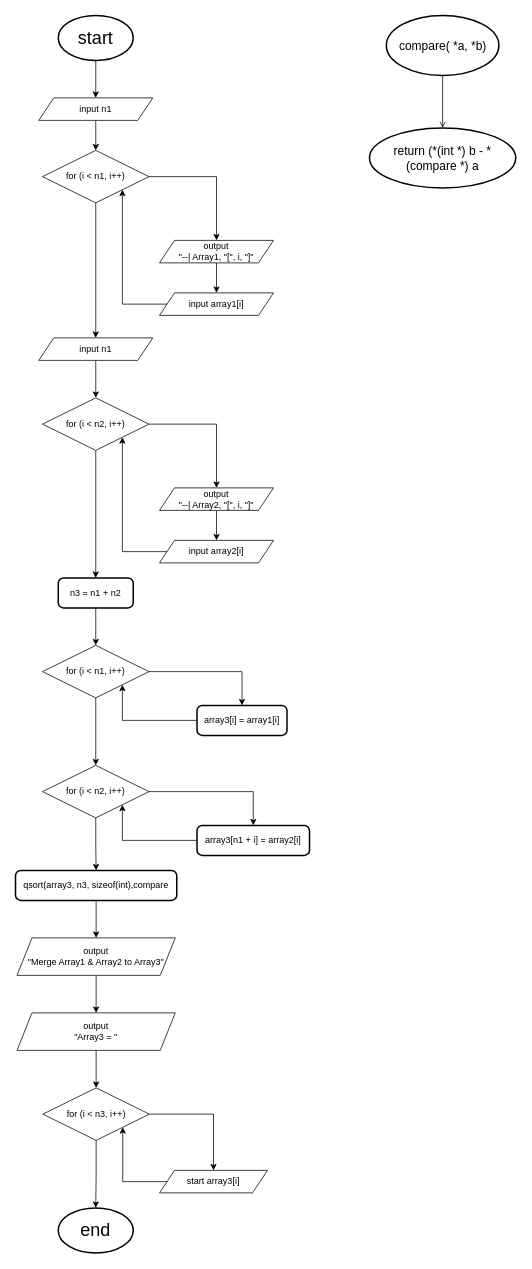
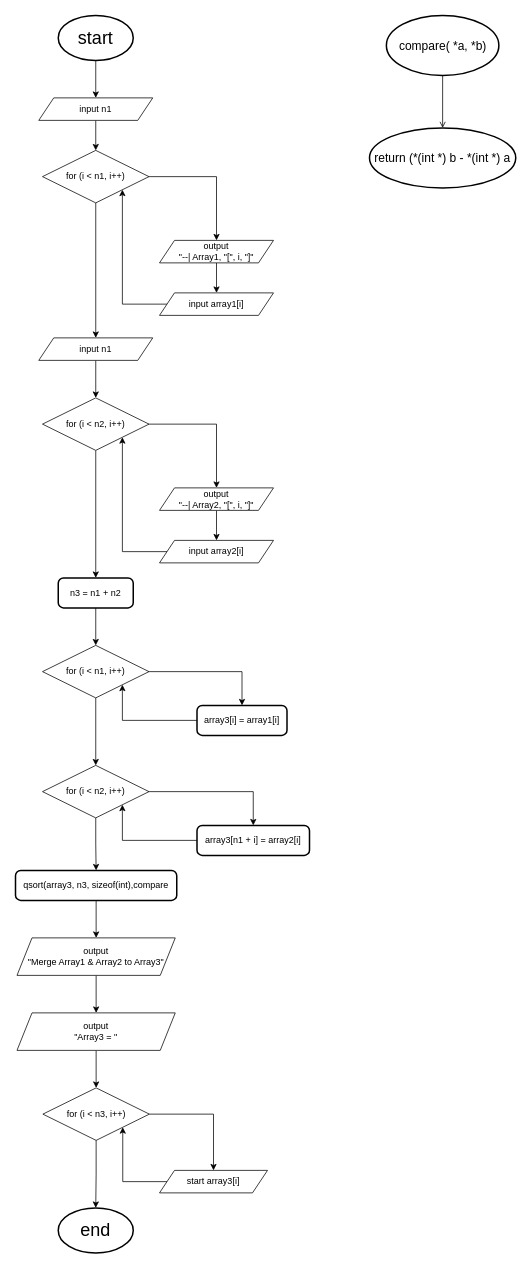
(443, 158) -> (443, 158)
